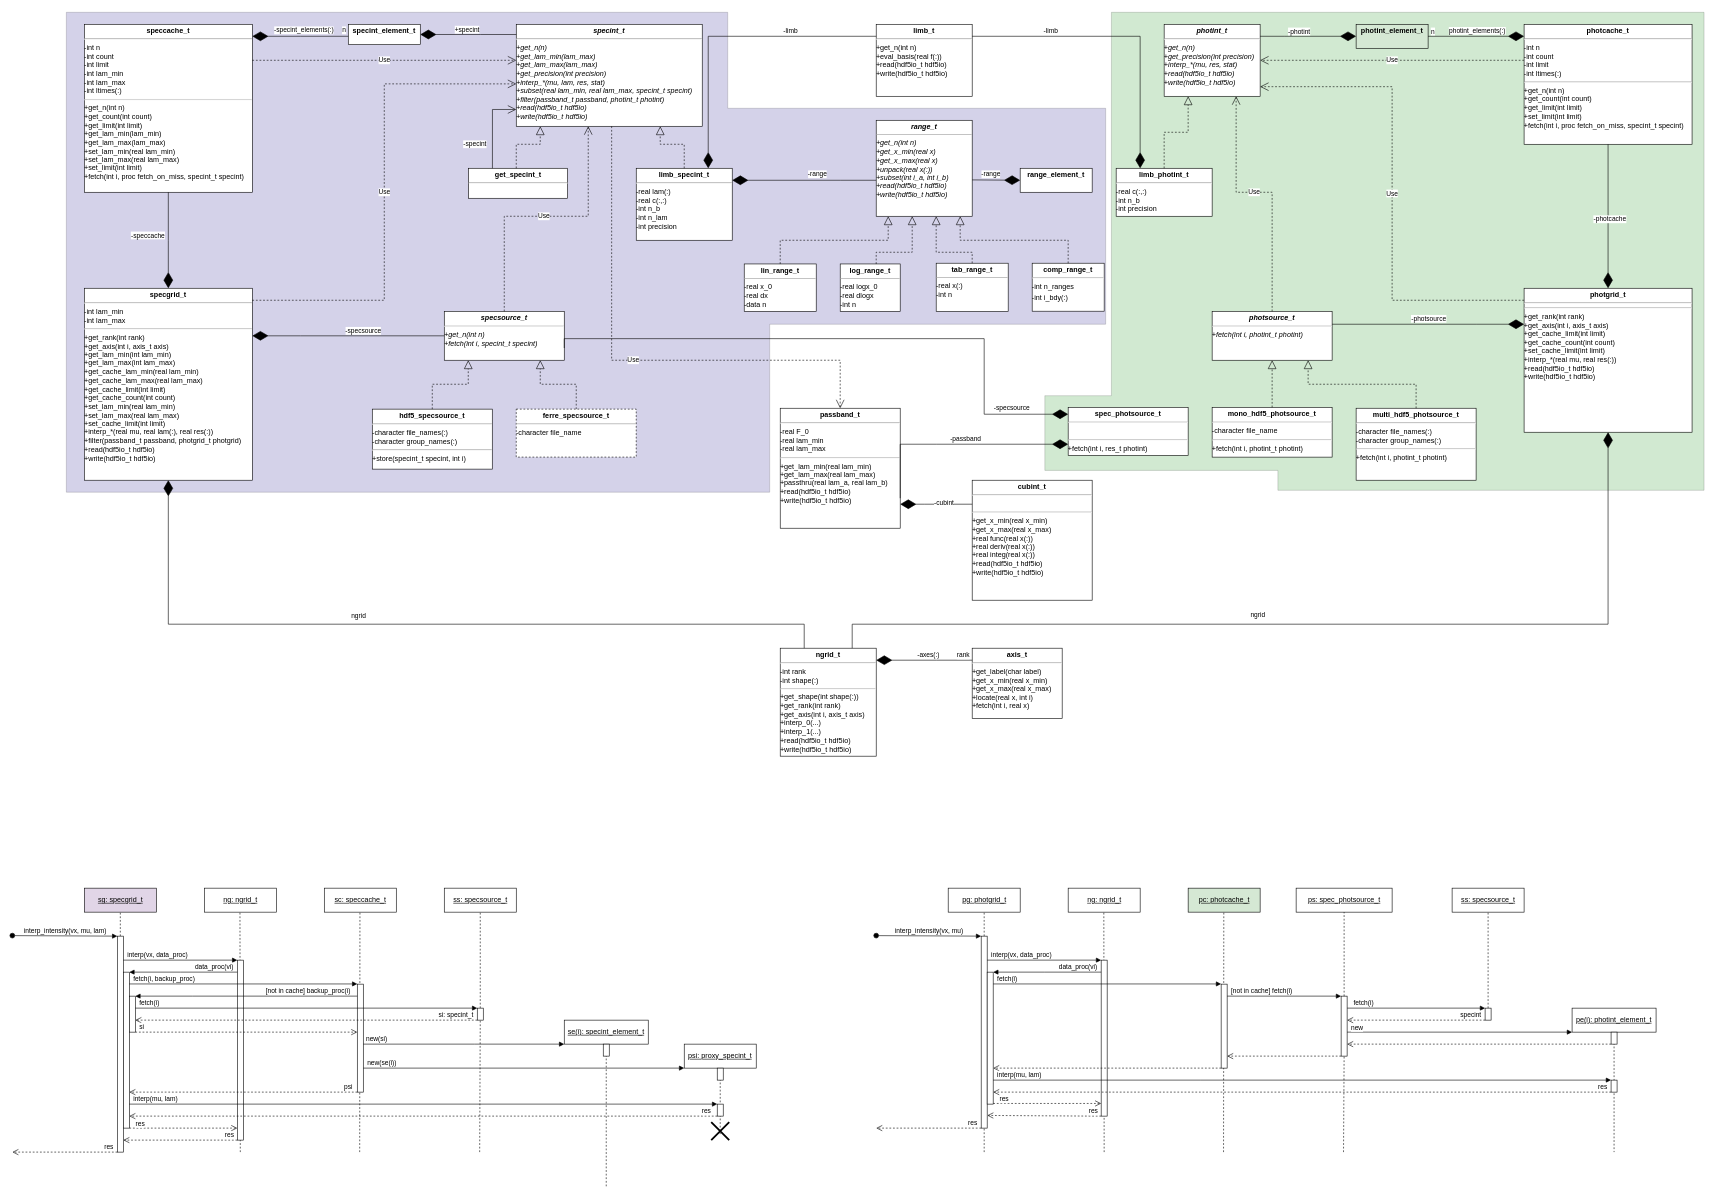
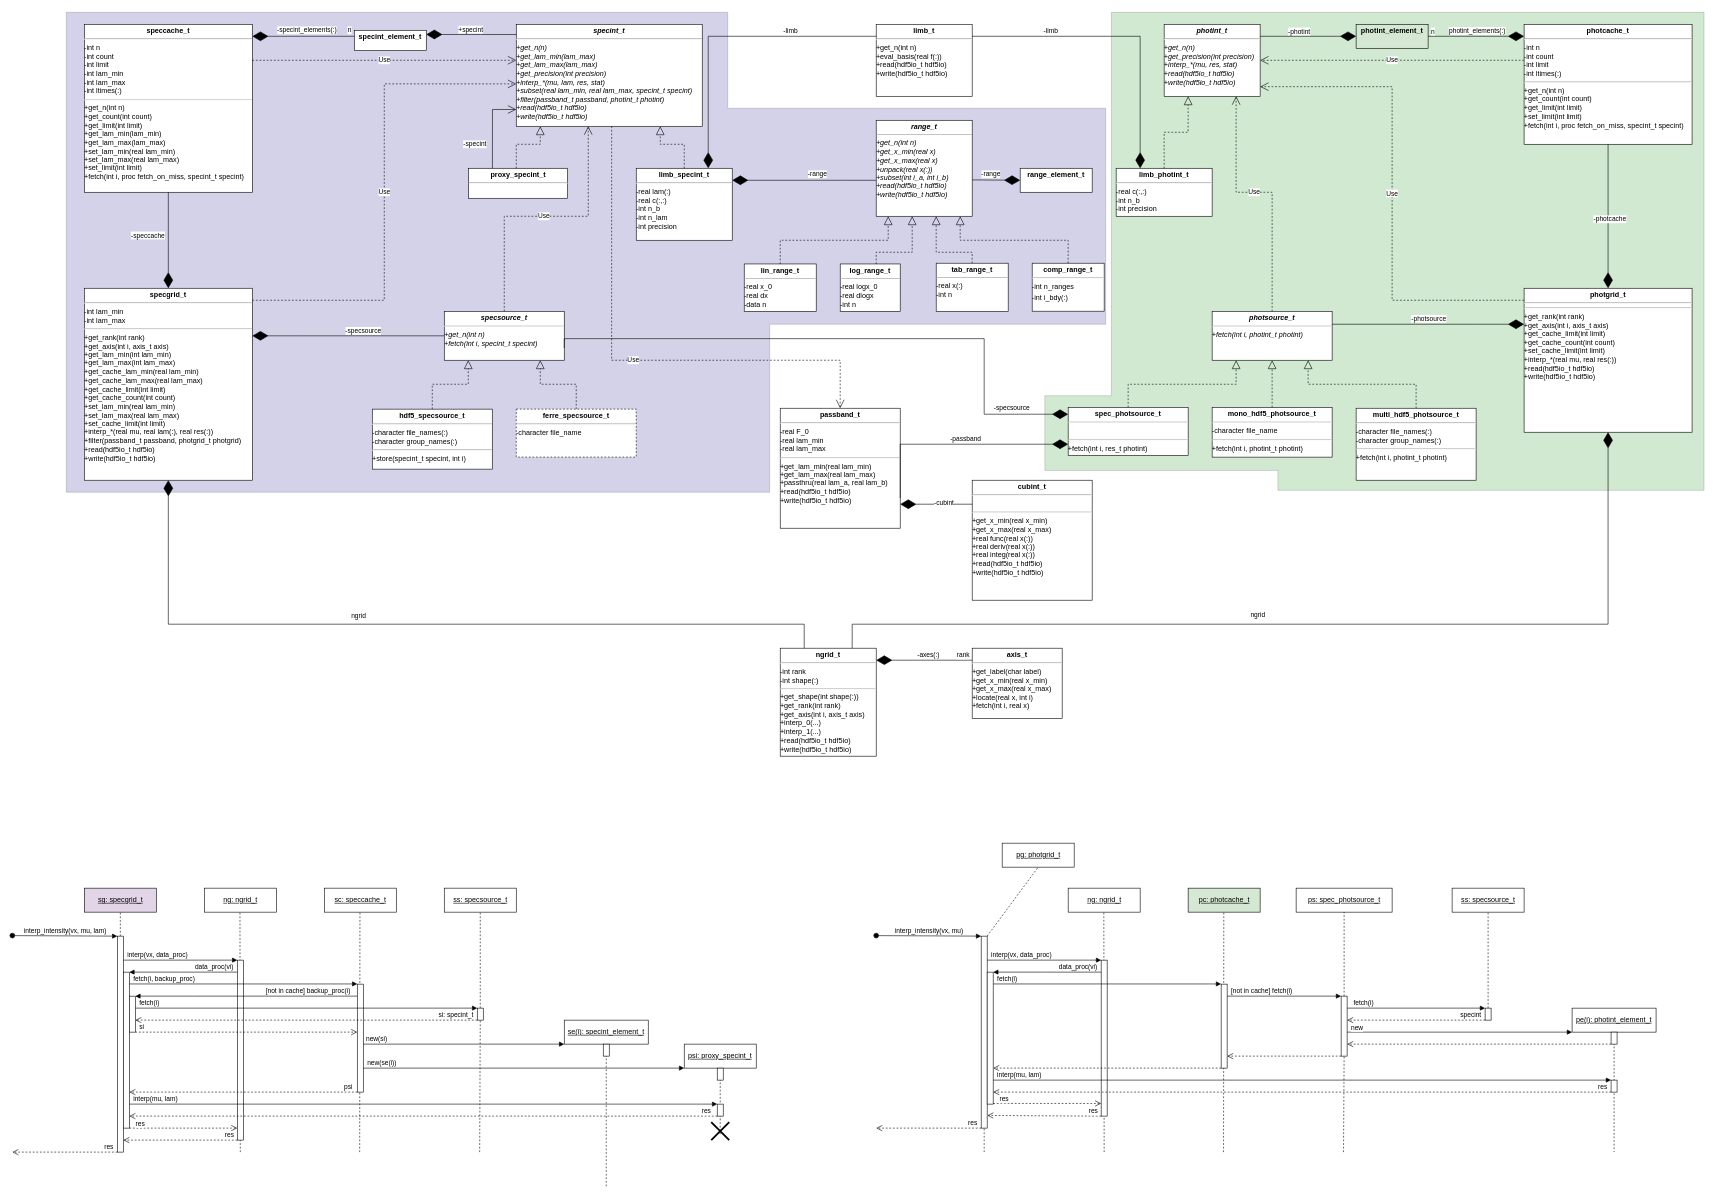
(384, 35) -> (390, 41)
(494, 173) -> (498, 173)
none -> (1178, 384)
(984, 900) -> (1038, 855)
